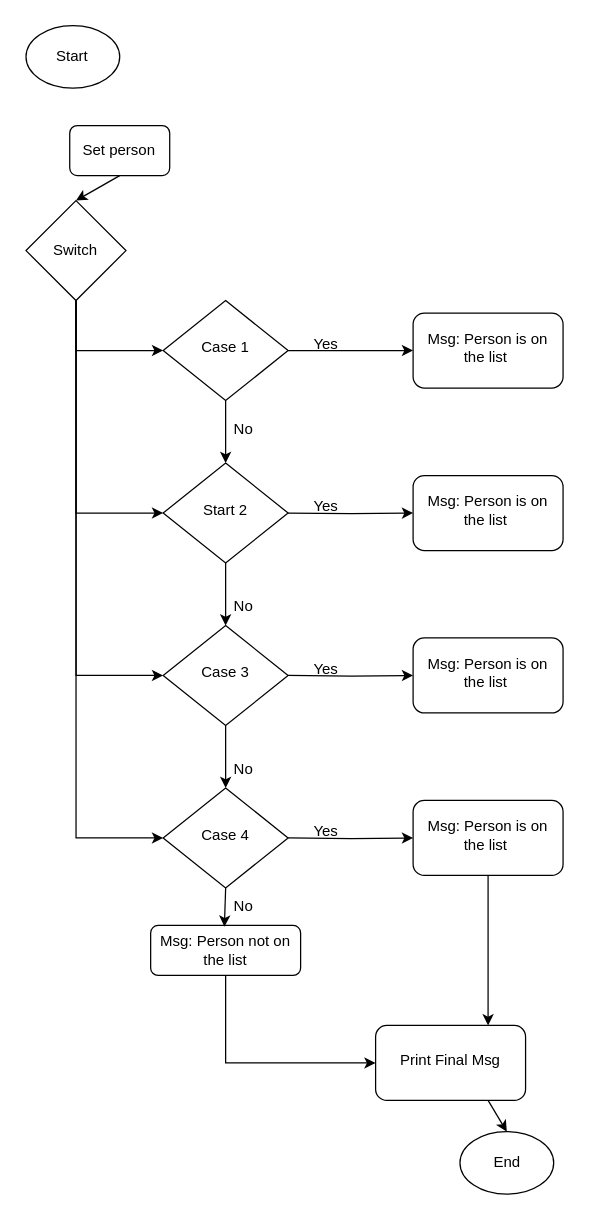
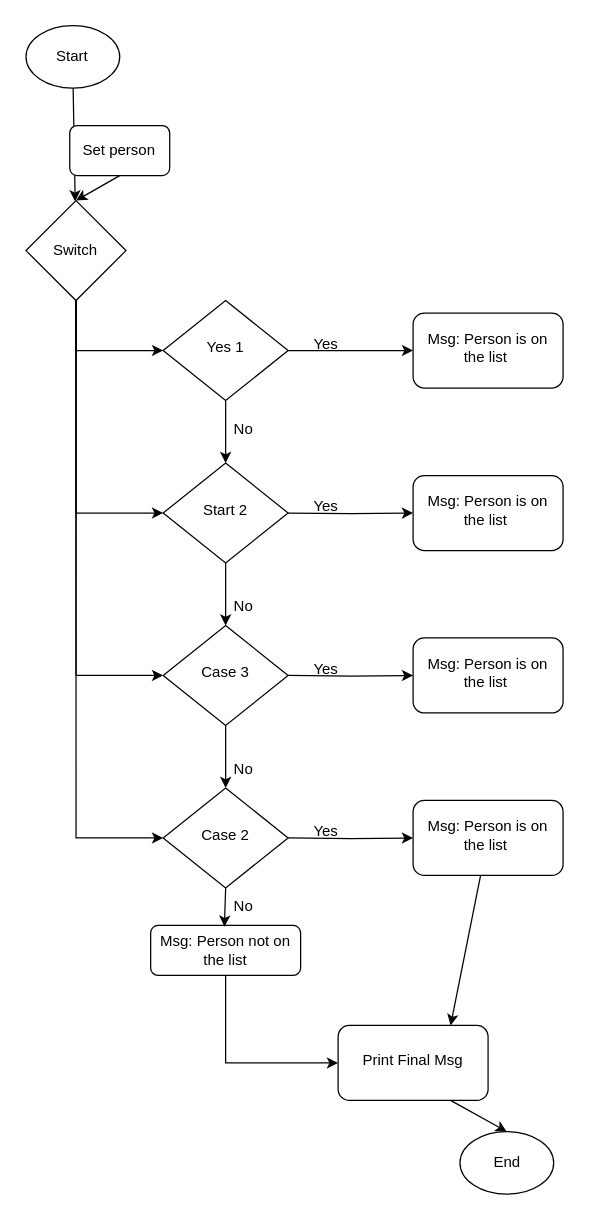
none -> (73, 107)
(226, 348) -> (226, 348)
(226, 836) -> (226, 836)
(451, 1063) -> (413, 1063)
